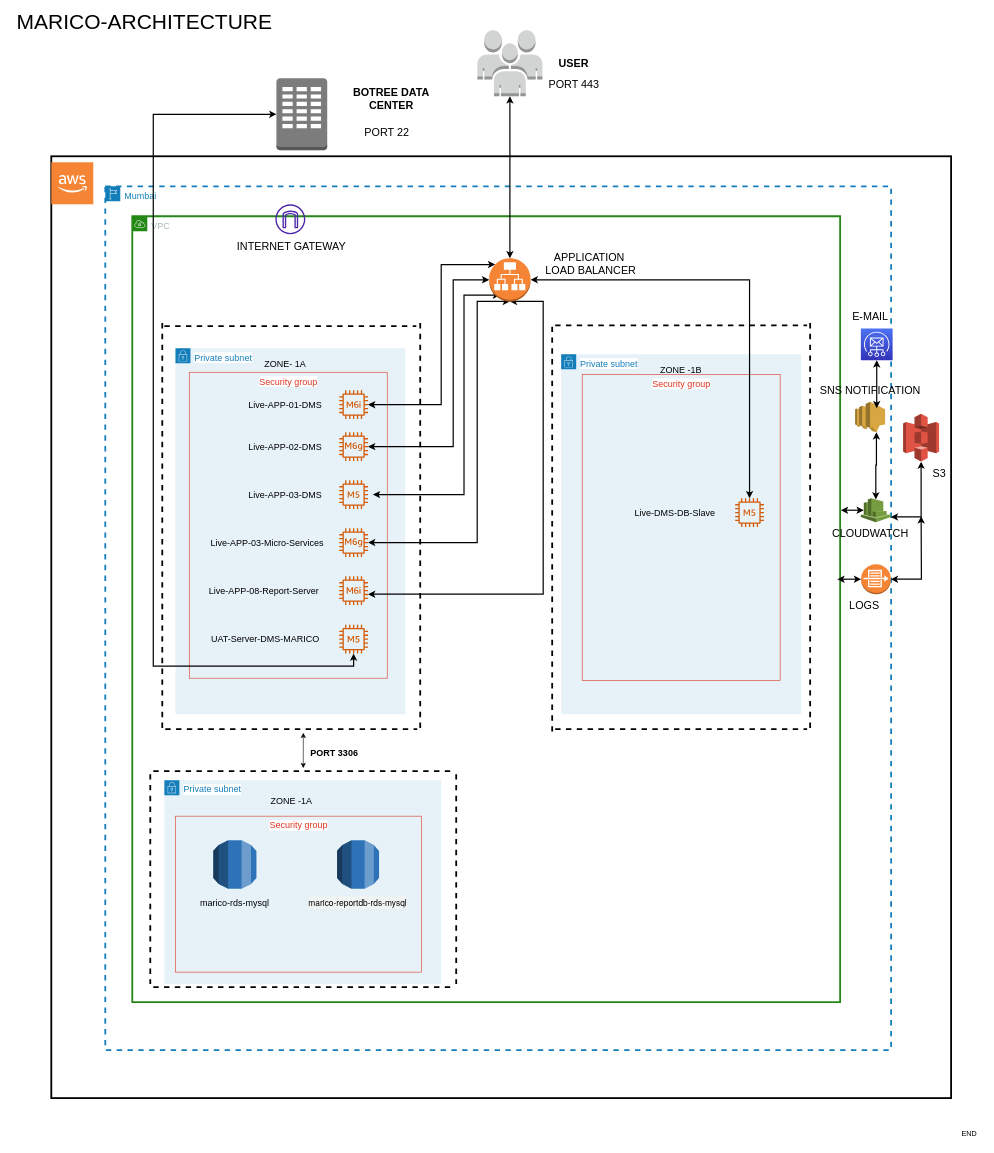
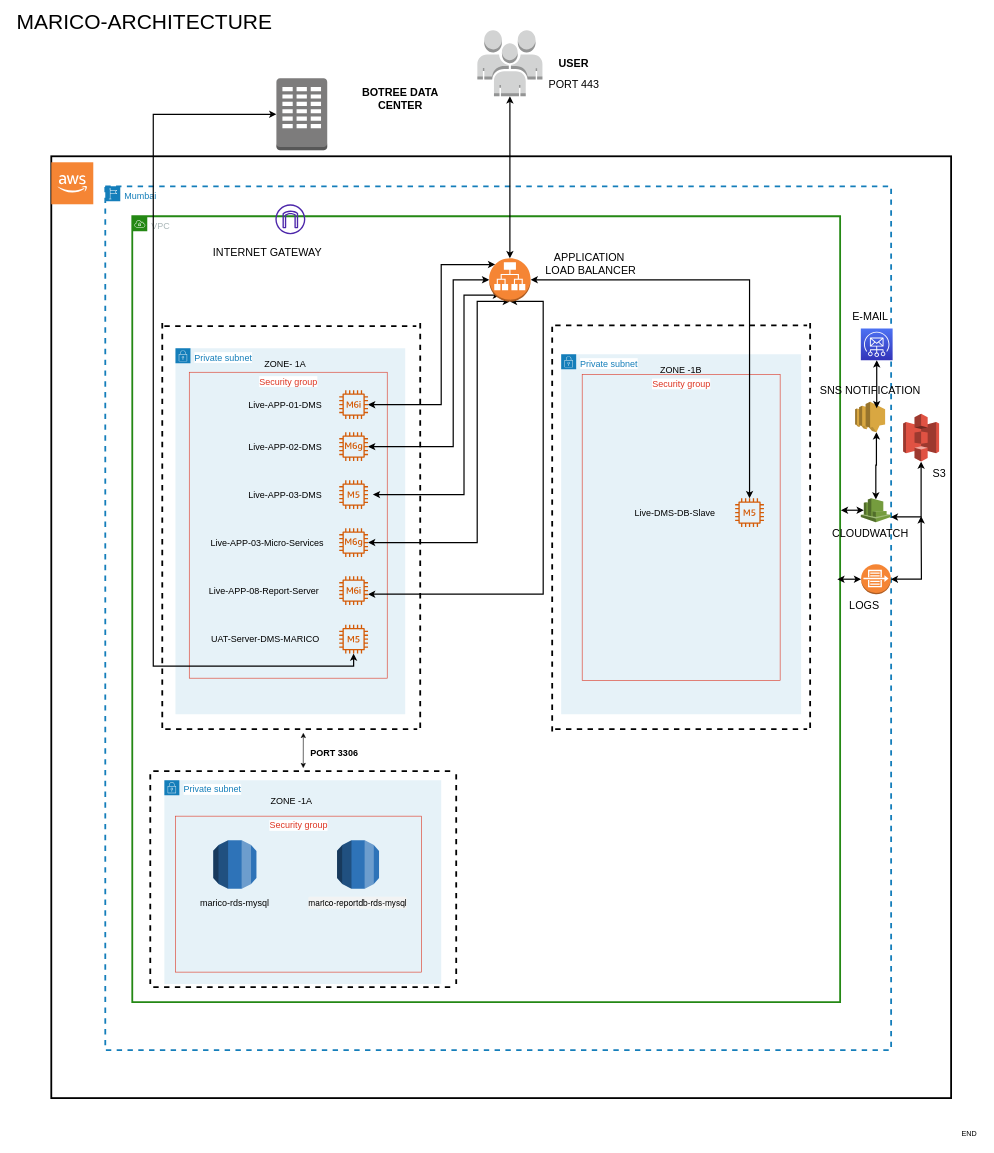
(392, 99) -> (401, 99)
(386, 132) -> none
(291, 246) -> (267, 252)
